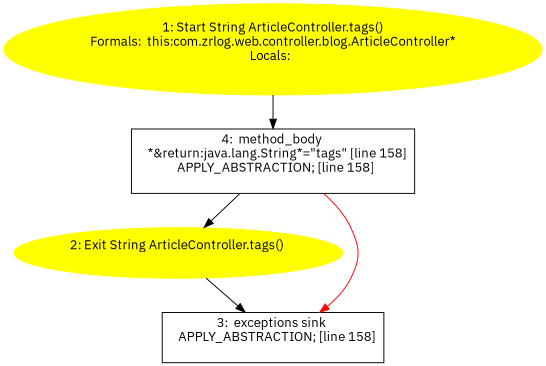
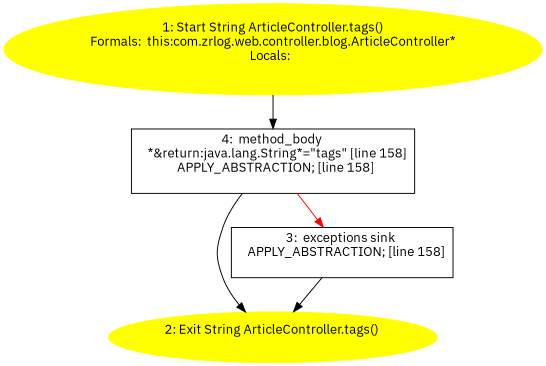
(222, 292) -> (311, 291)
